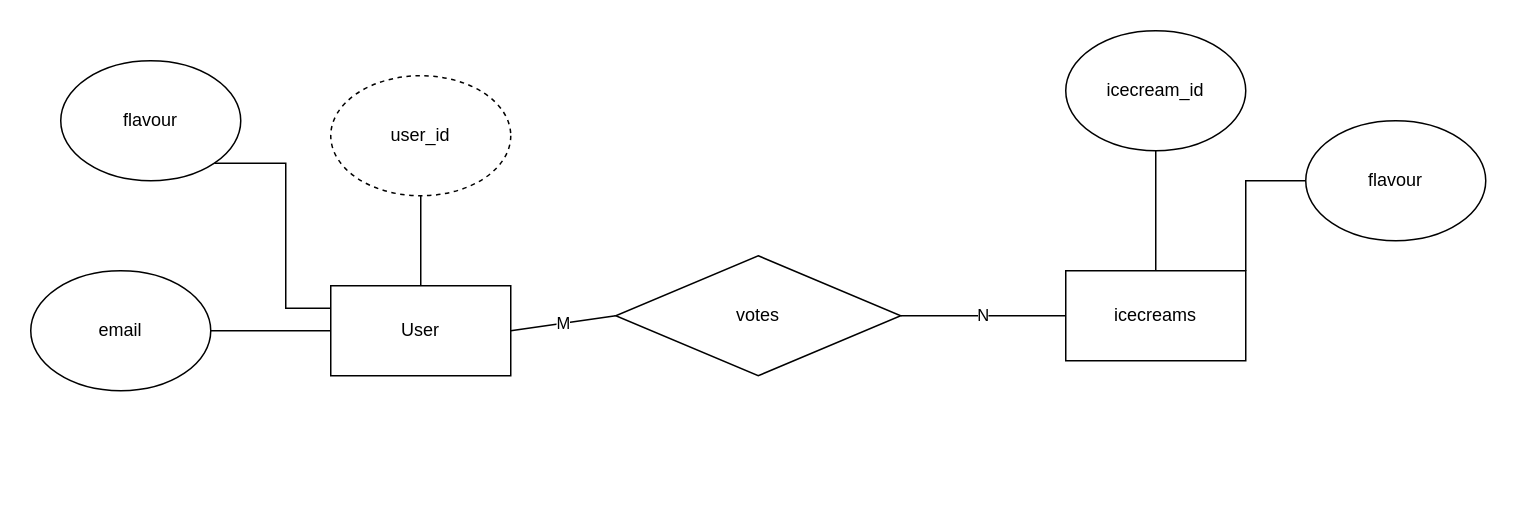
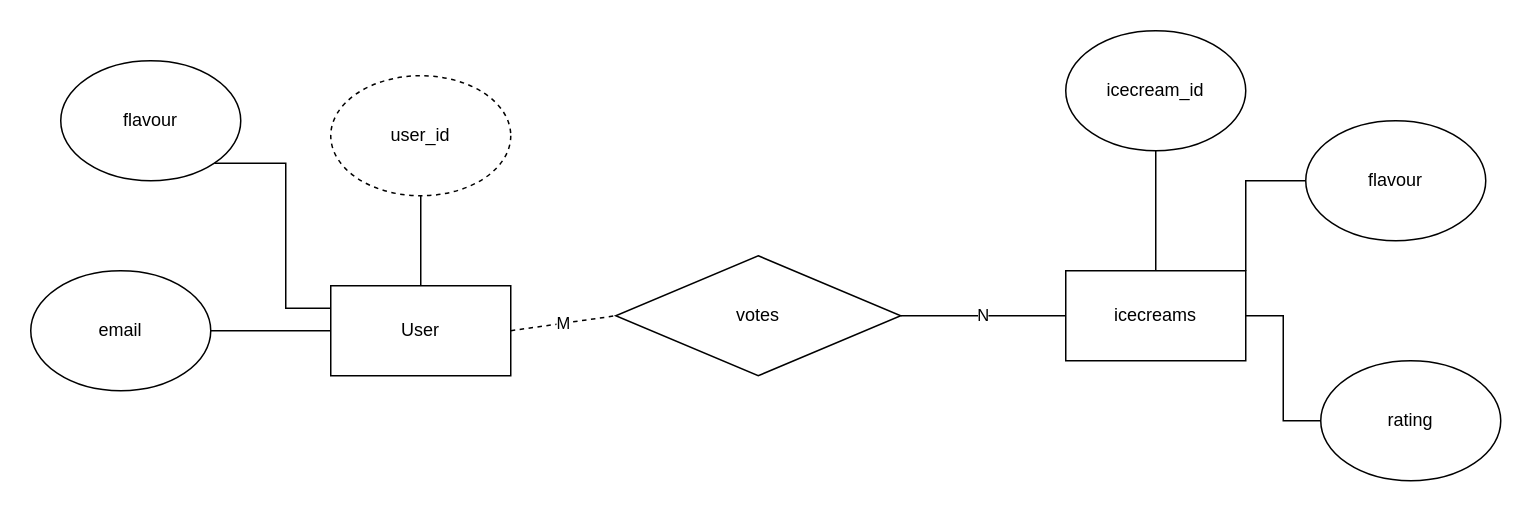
(592, 319) -> (592, 319)
none -> (1283, 369)
none -> (1411, 421)
